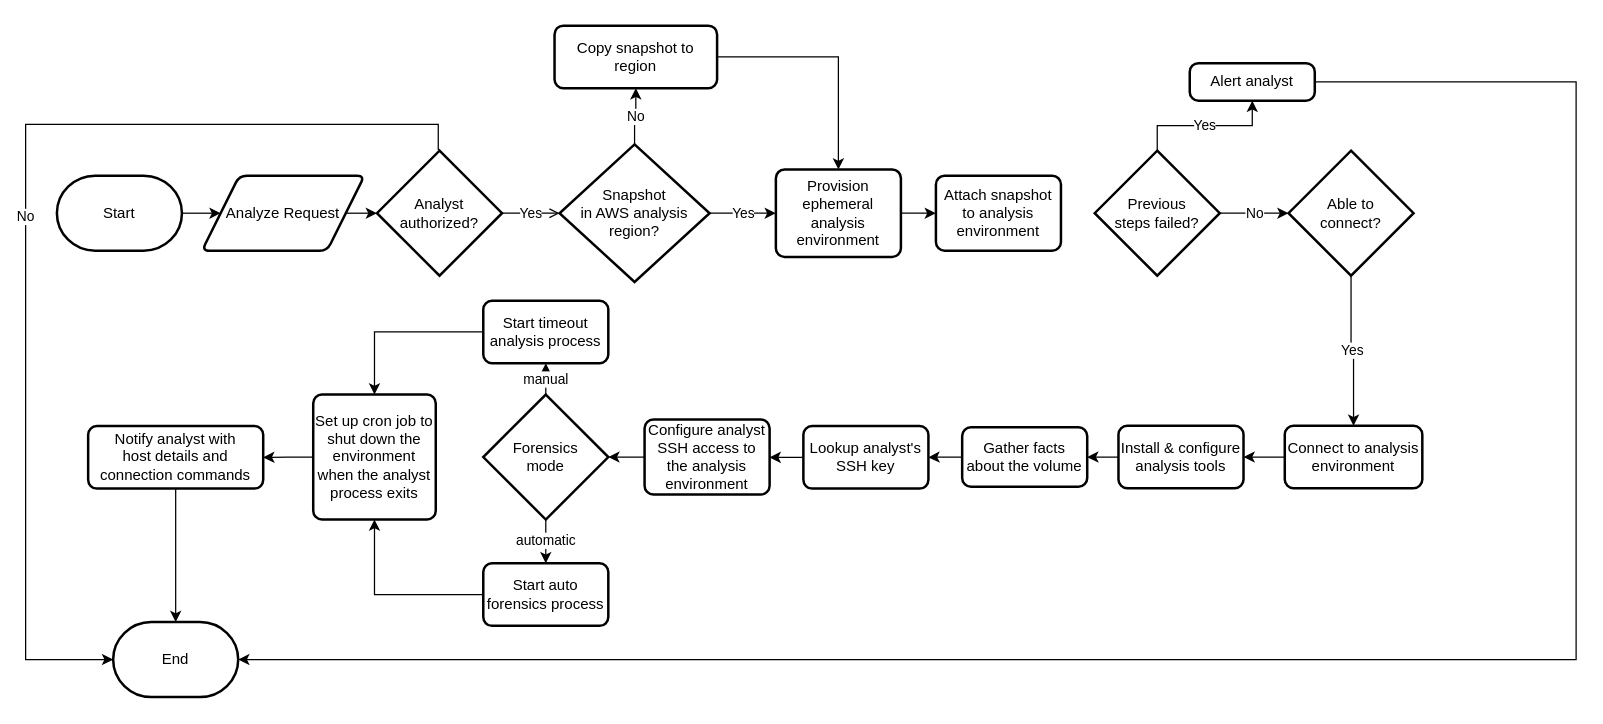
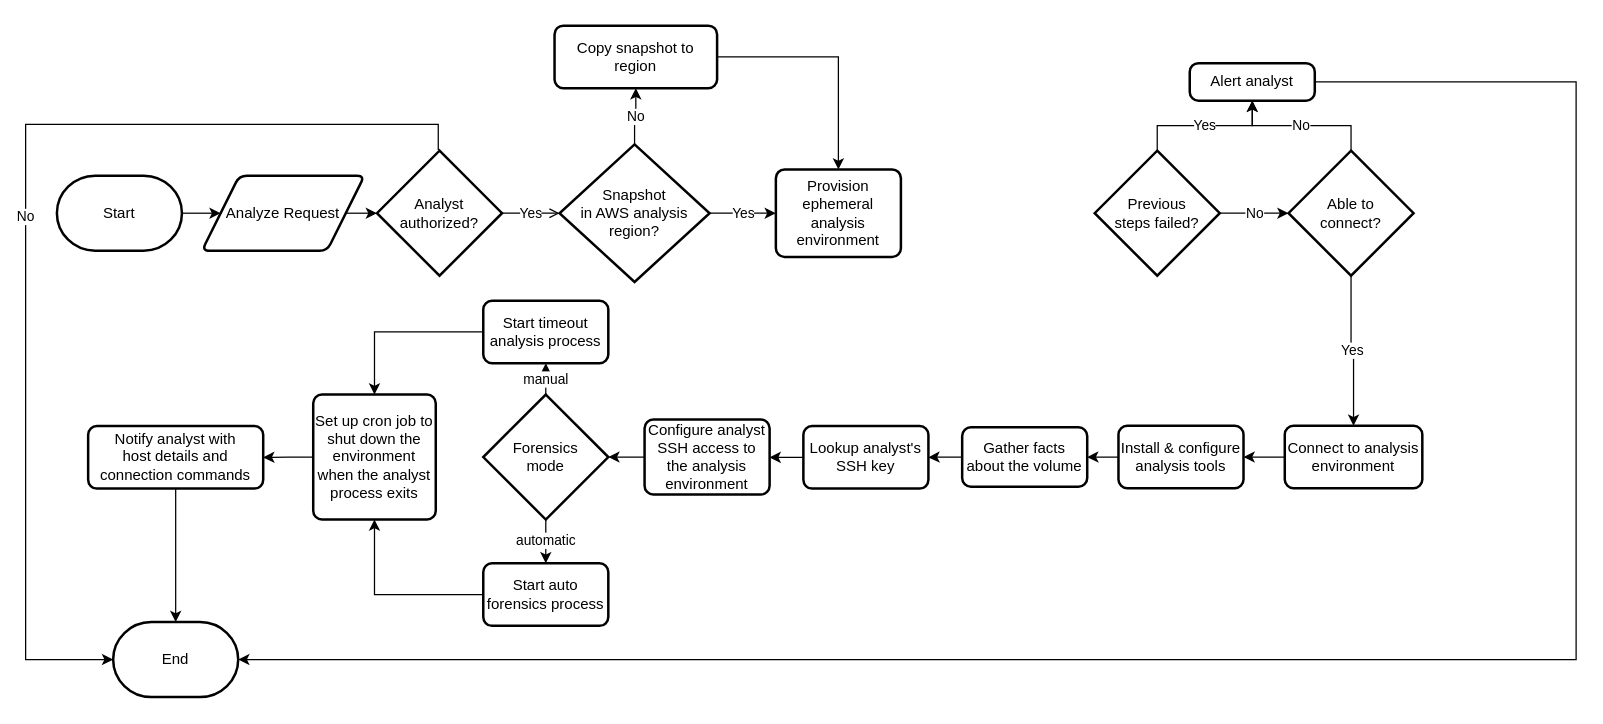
none -> (1313, 126)
(923, 213) -> none
(998, 213) -> none
